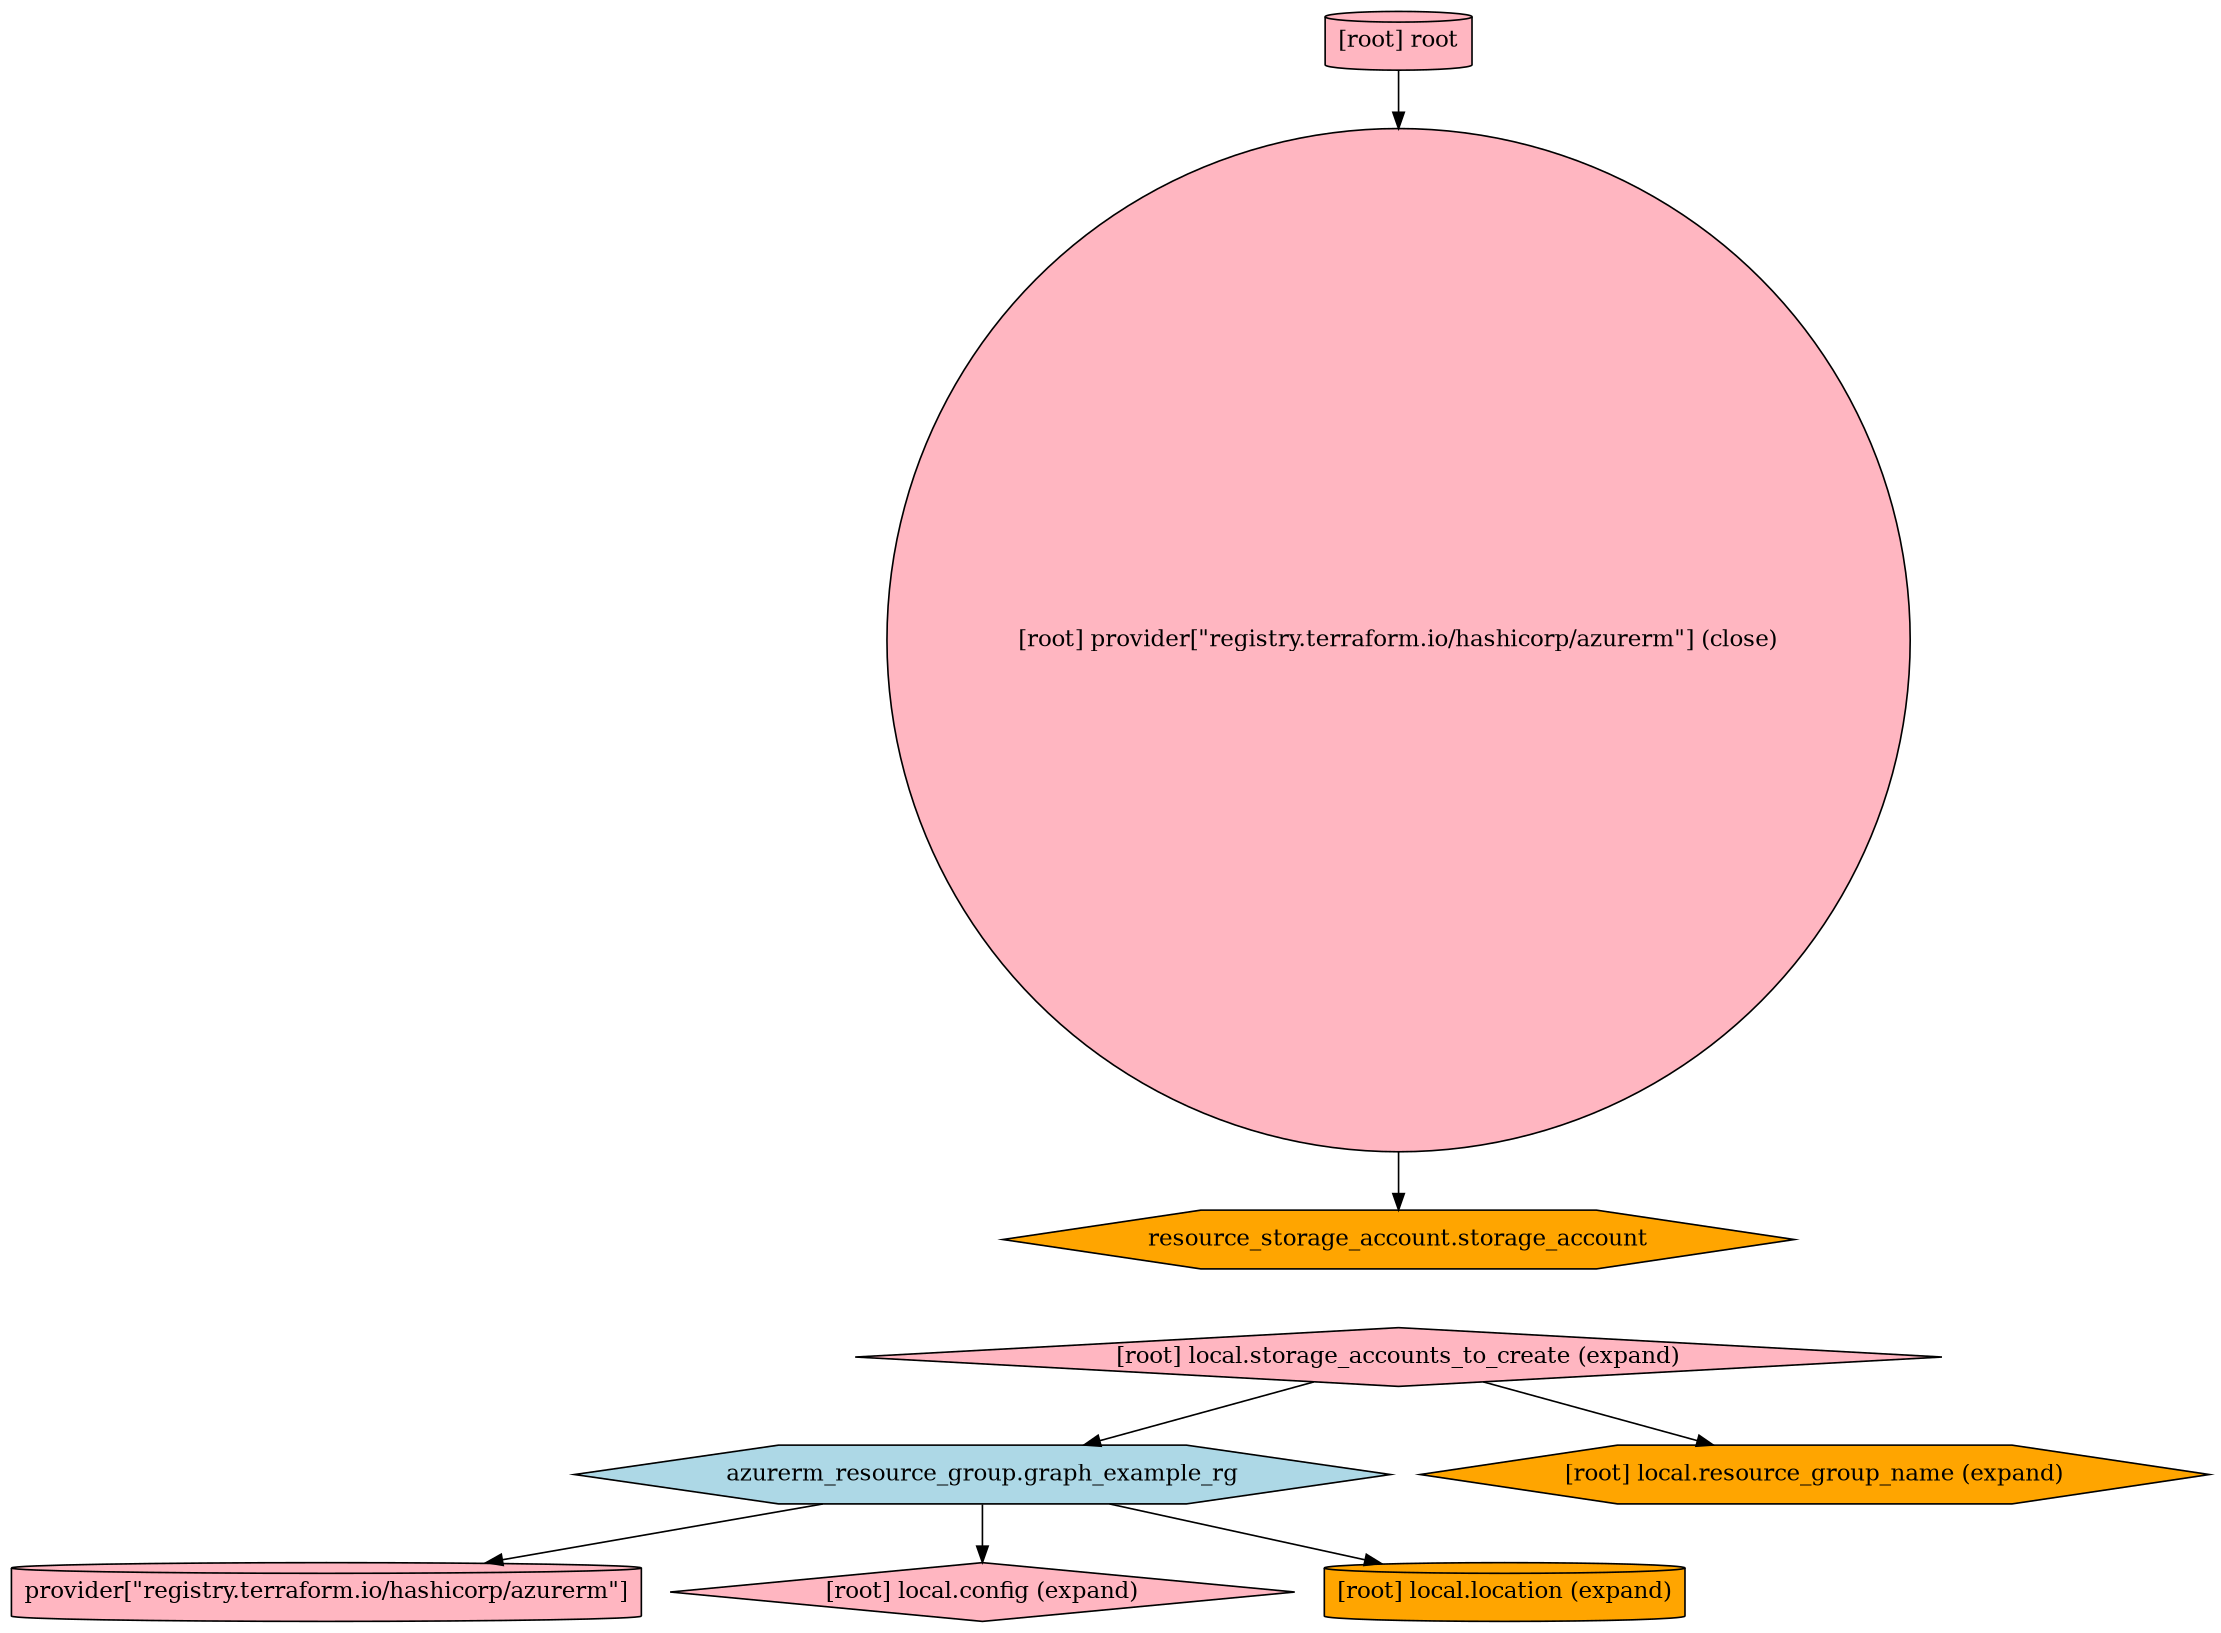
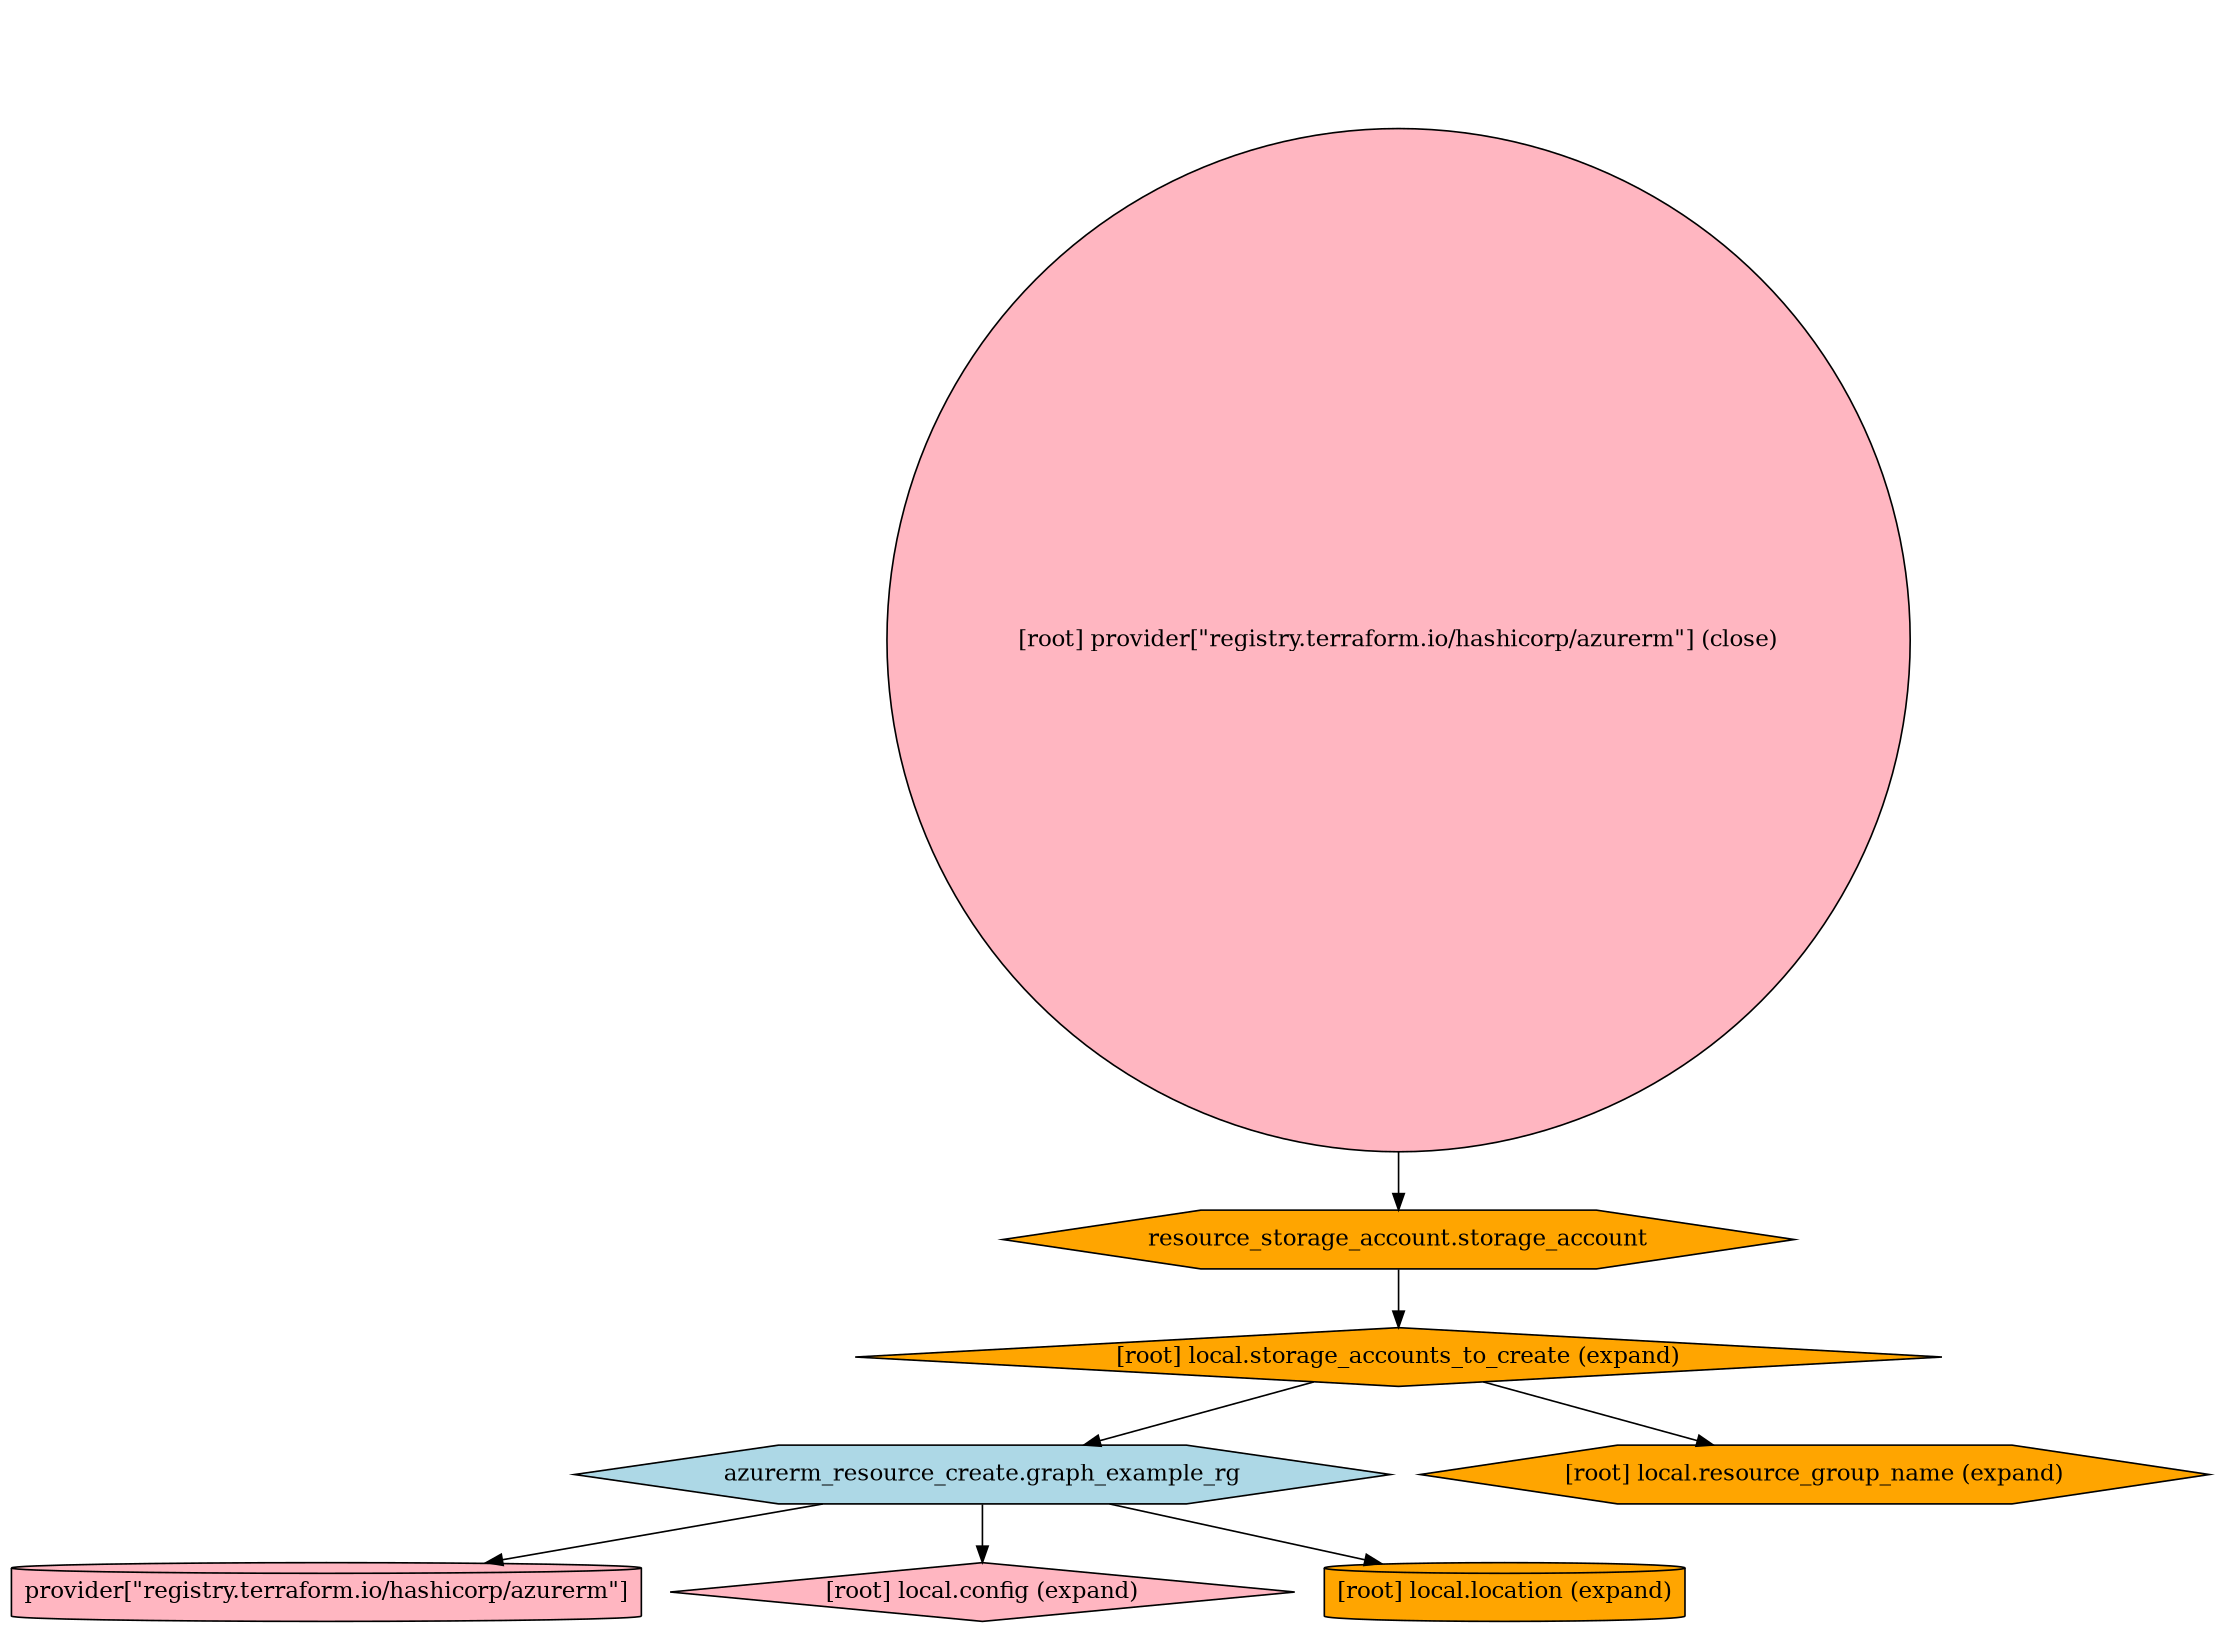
(1399, 41) -> none
none -> (1399, 1290)
(1399, 1357) -> (1399, 1357)
(982, 1475) -> (982, 1475)
